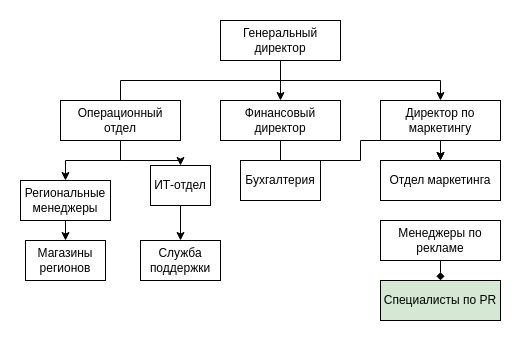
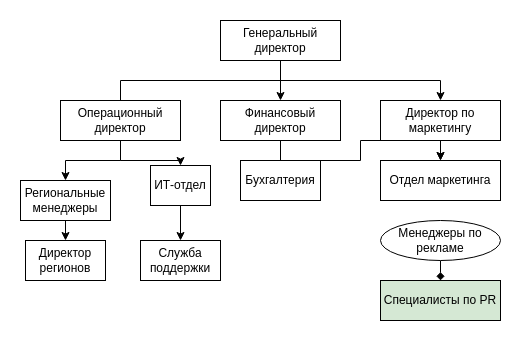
(121, 121) -> (121, 121)
(441, 241) -> (441, 241)
(66, 261) -> (66, 261)
